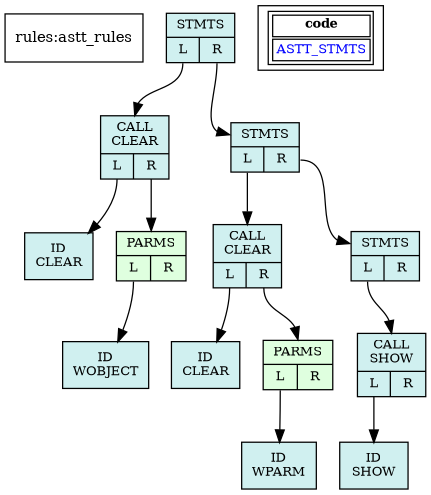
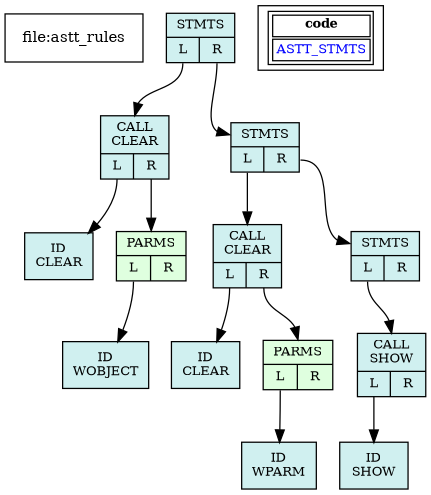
(74, 38) -> (74, 38)
